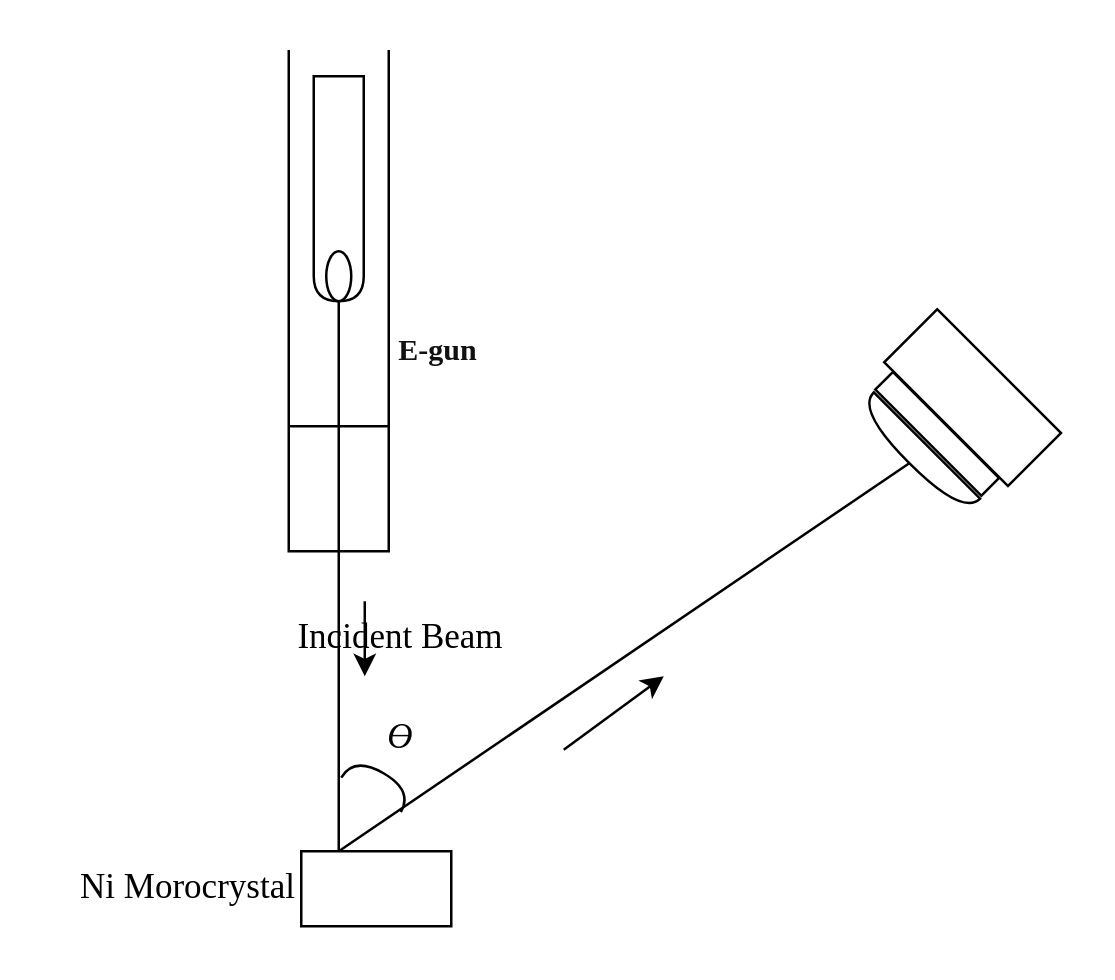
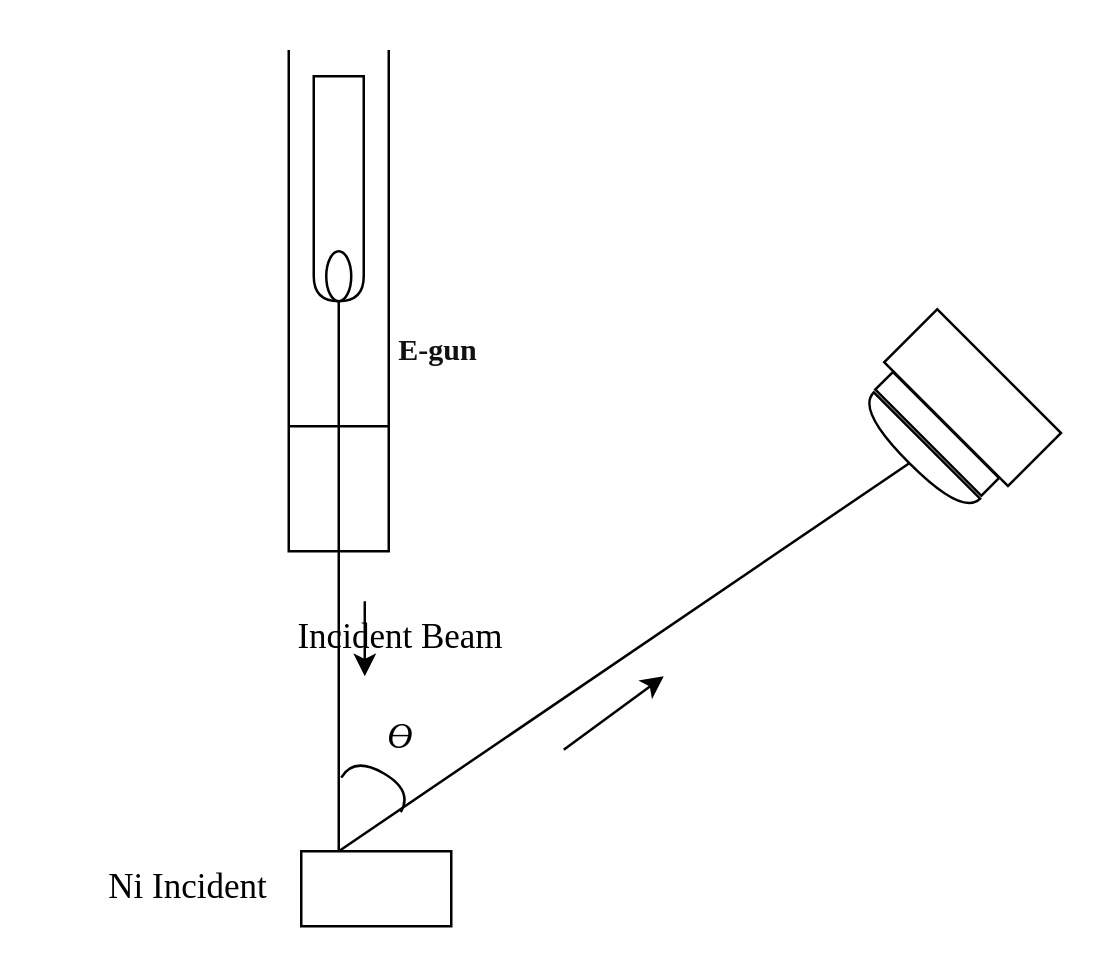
(189, 889) -> (189, 889)
